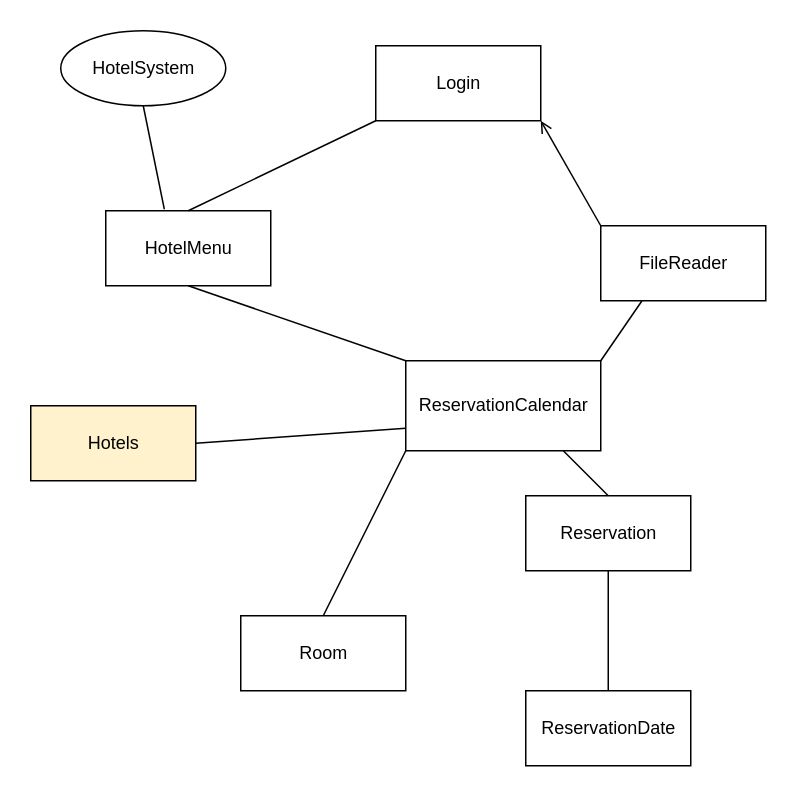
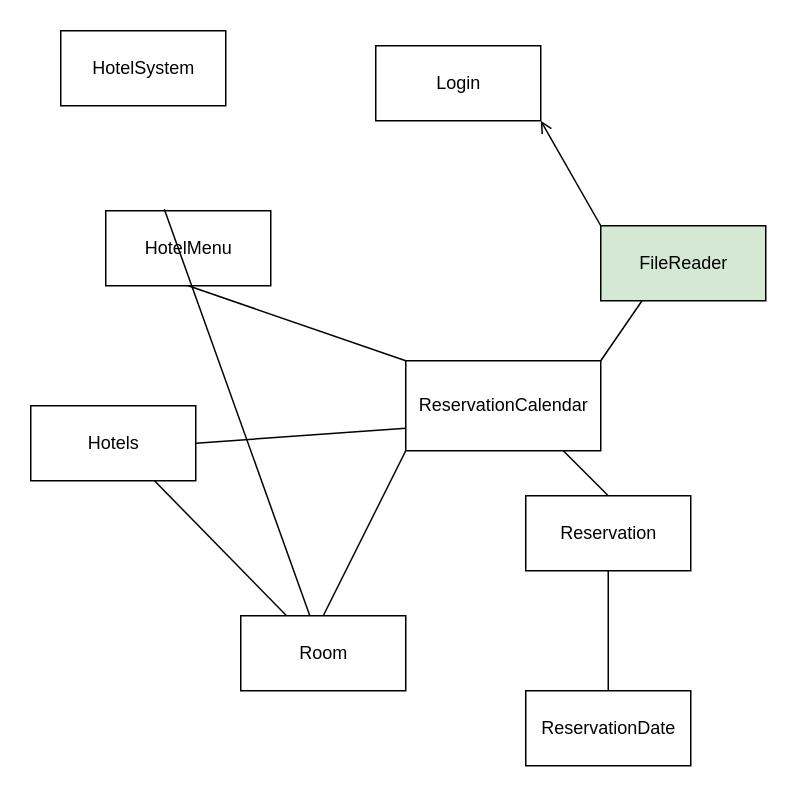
(143, 68) -> (143, 68)
(154, 158) -> (237, 412)
(282, 166) -> none
(683, 263) -> (683, 263)
(113, 443) -> (113, 443)
none -> (221, 548)
